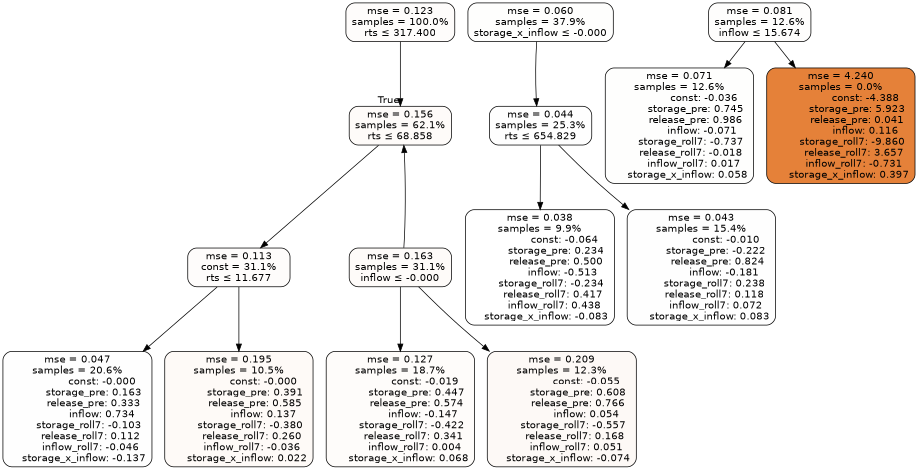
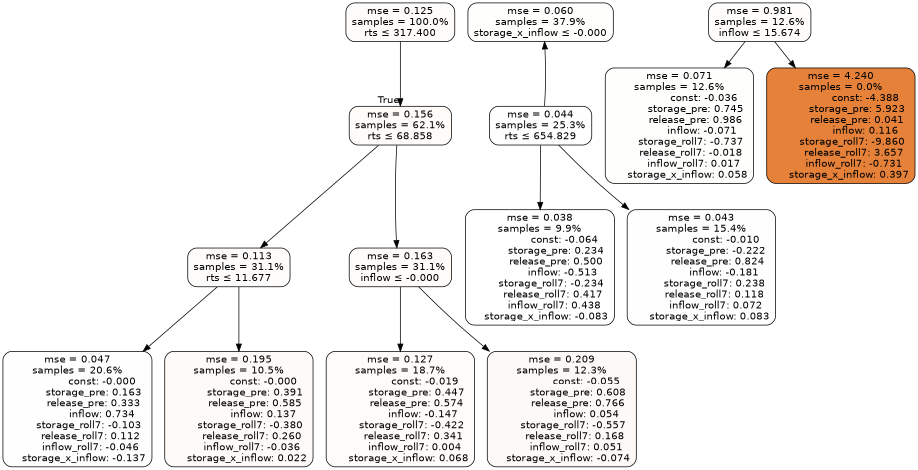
(400, 22) -> (400, 22)
(760, 22) -> (760, 22)
(536, 70) -> (546, 78)
(405, 200) -> (395, 193)
(239, 267) -> (239, 267)
